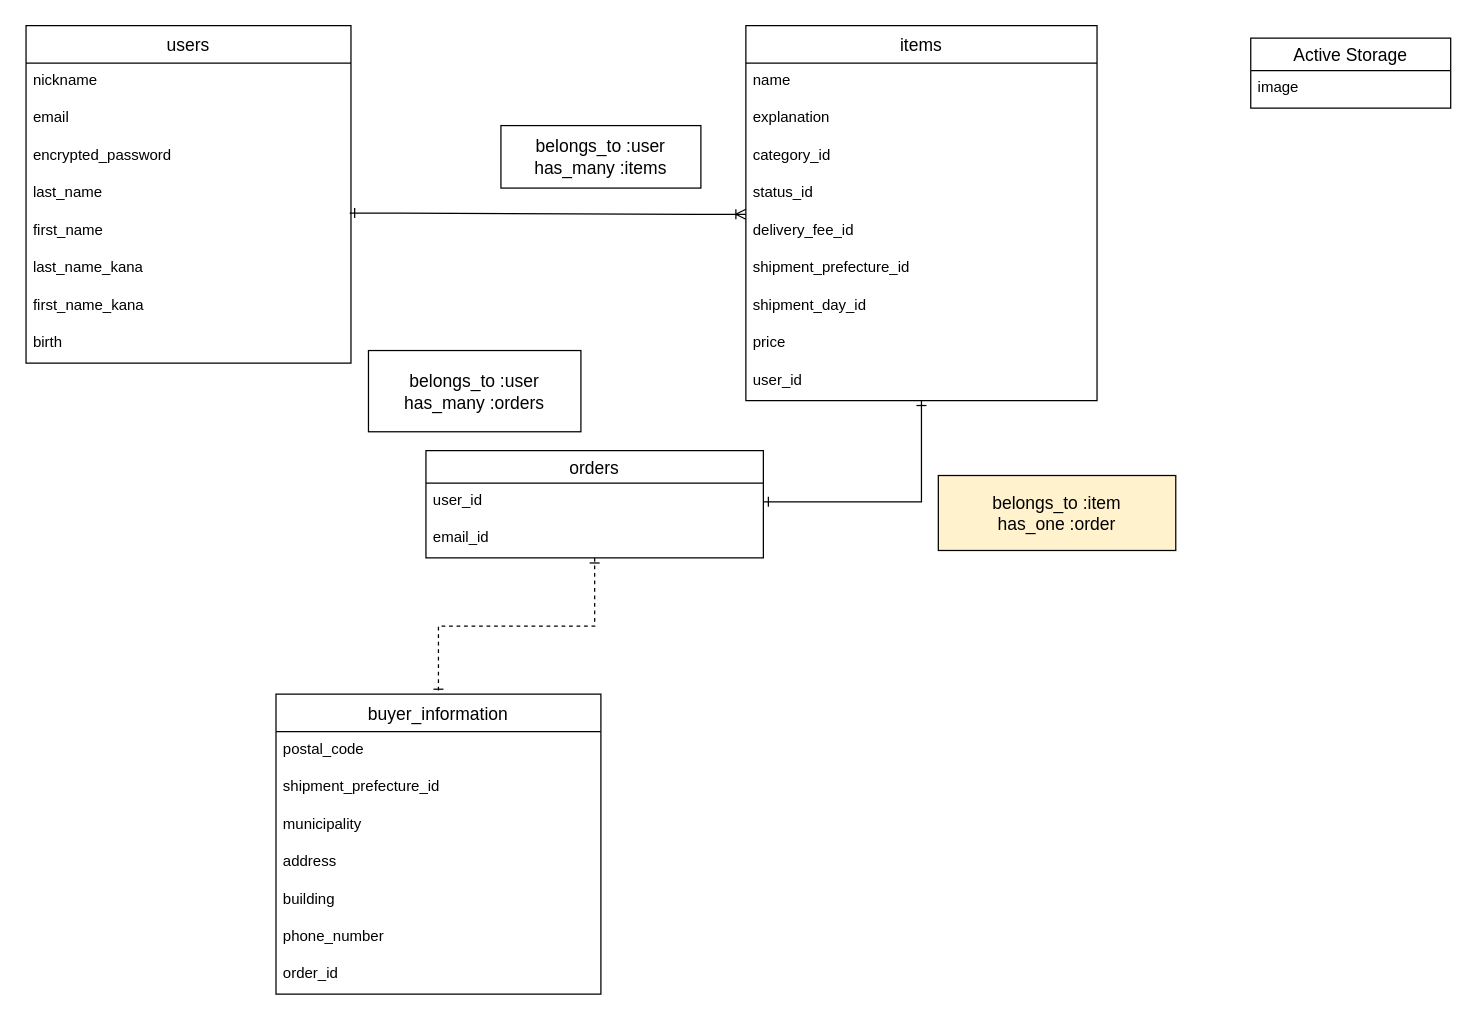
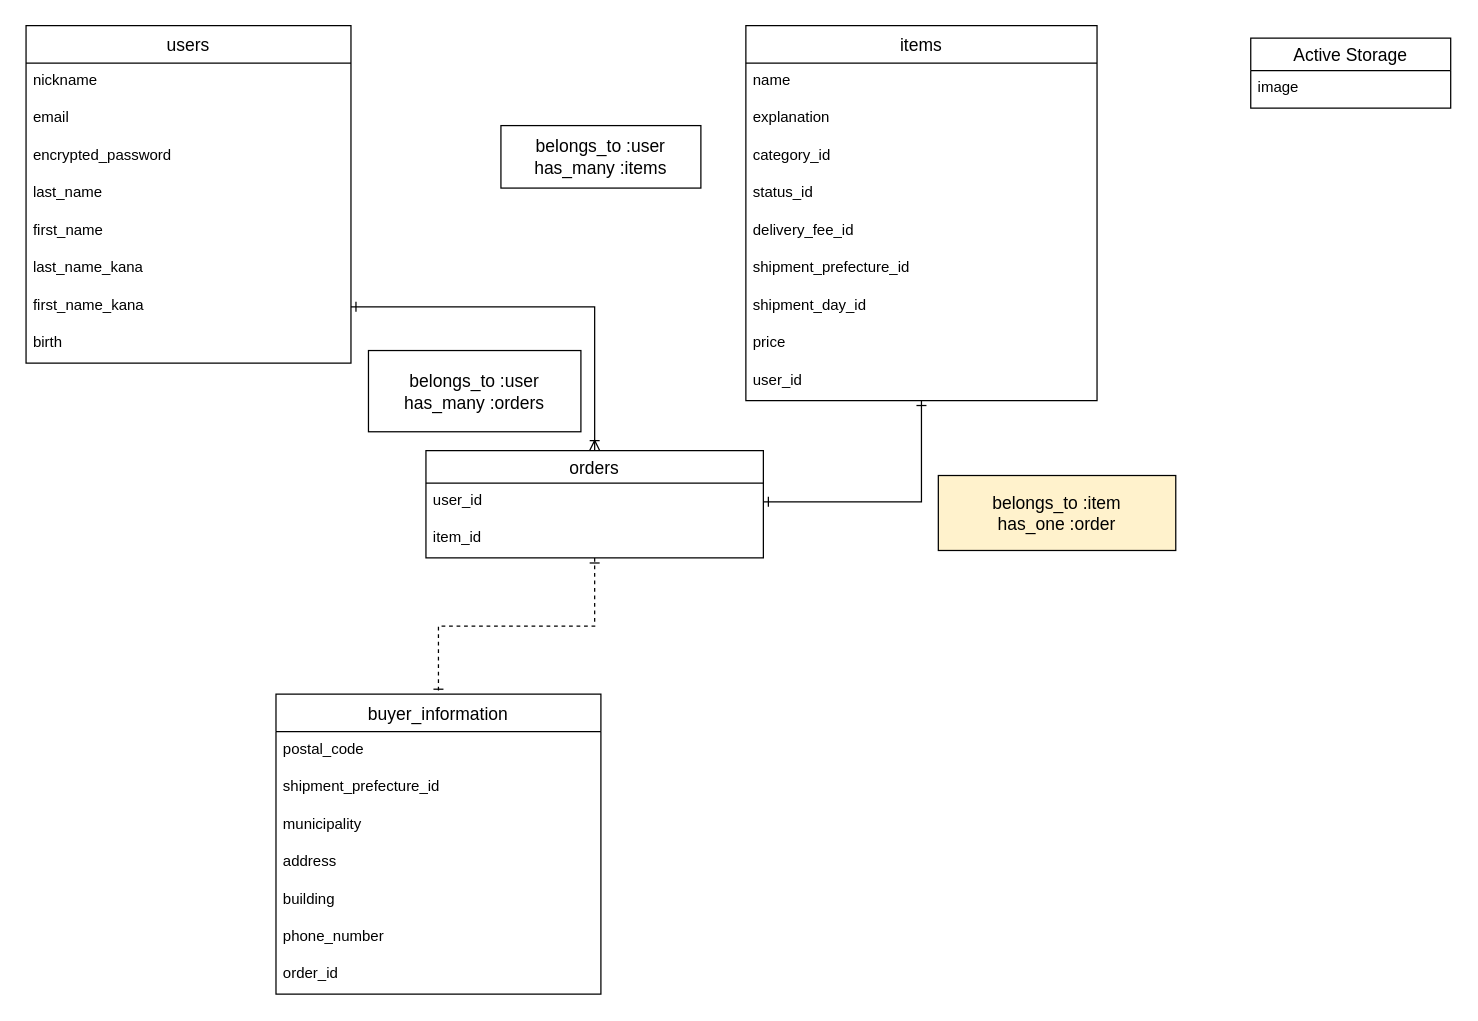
(547, 214) -> none
none -> (544, 307)
(460, 538) -> (458, 538)
